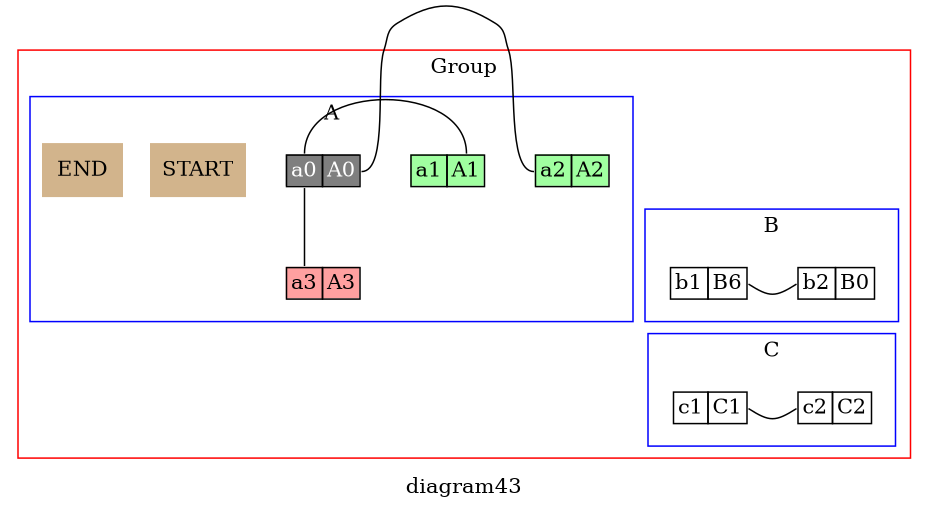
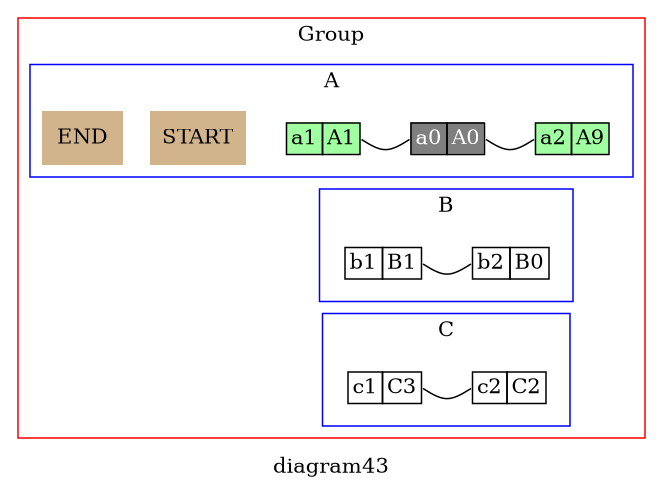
(590, 170) -> (590, 138)
(322, 283) -> none
(728, 283) -> (402, 262)
(728, 407) -> (402, 387)
